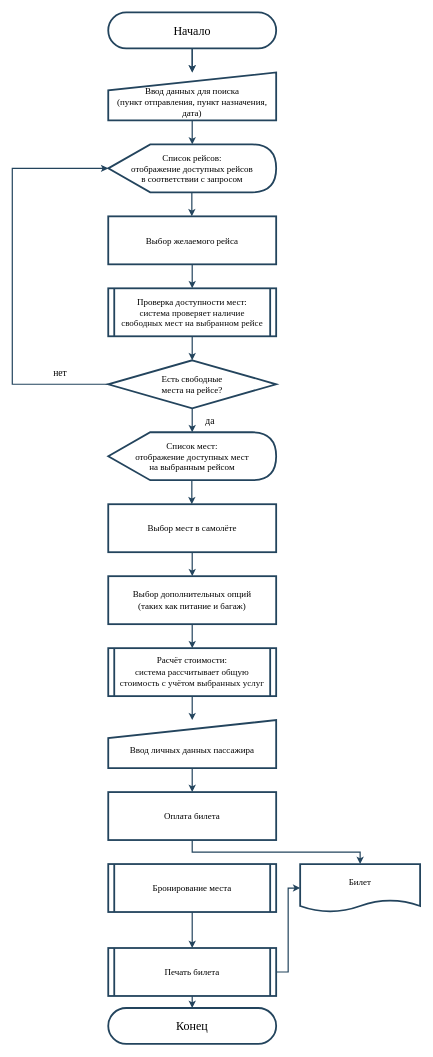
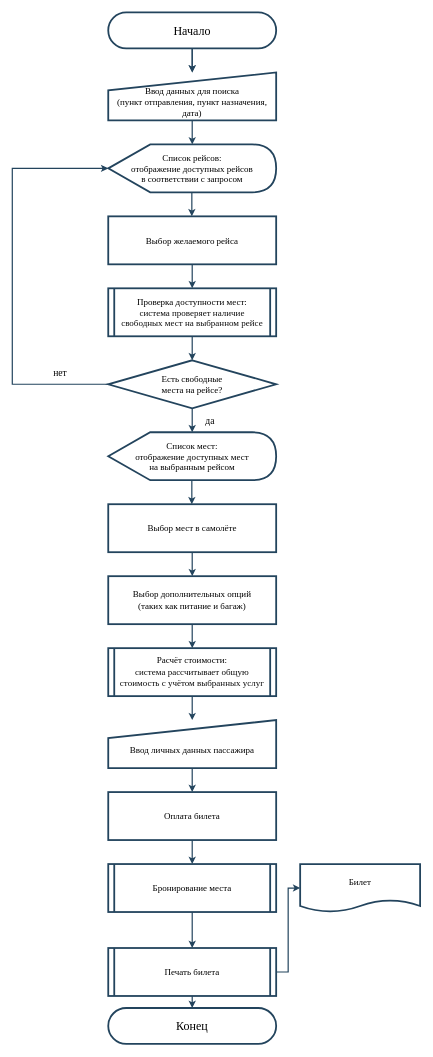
(278, 852) -> (192, 854)
